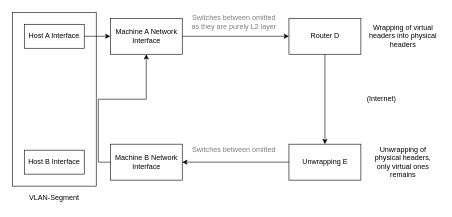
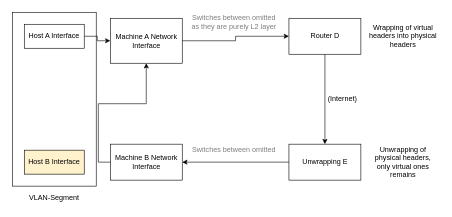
(146, 36) -> (146, 41)
(382, 99) -> (343, 99)
(54, 162) -> (54, 162)
